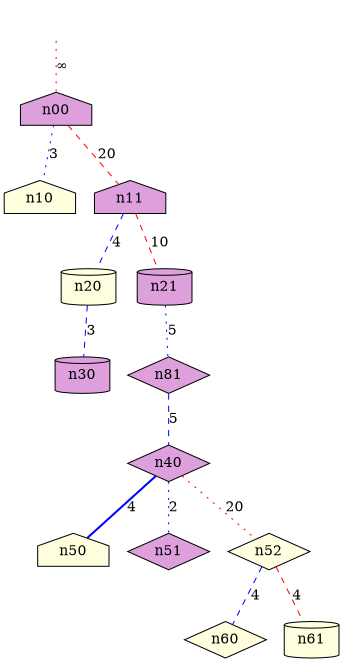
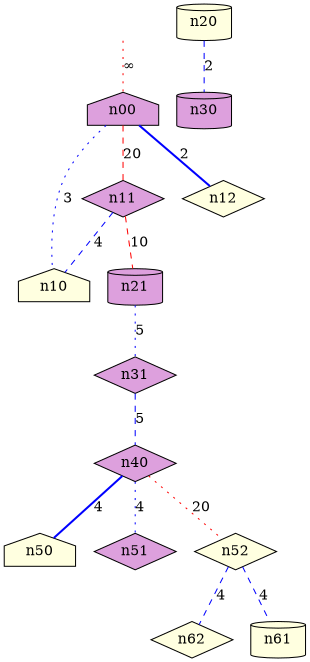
(130, 199) -> (123, 199)
none -> (223, 199)
(110, 241) -> (89, 242)
(92, 331) -> (209, 66)
(169, 375) -> (135, 375)
(174, 507) -> (140, 507)
(290, 594) -> (256, 594)
(225, 640) -> (192, 640)
